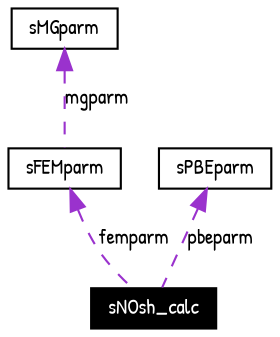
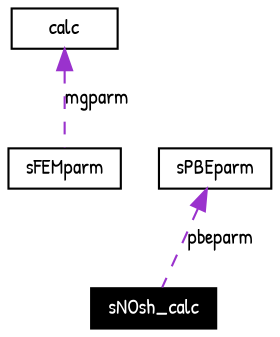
(65, 29) -> (65, 29)
(100, 252) -> none
